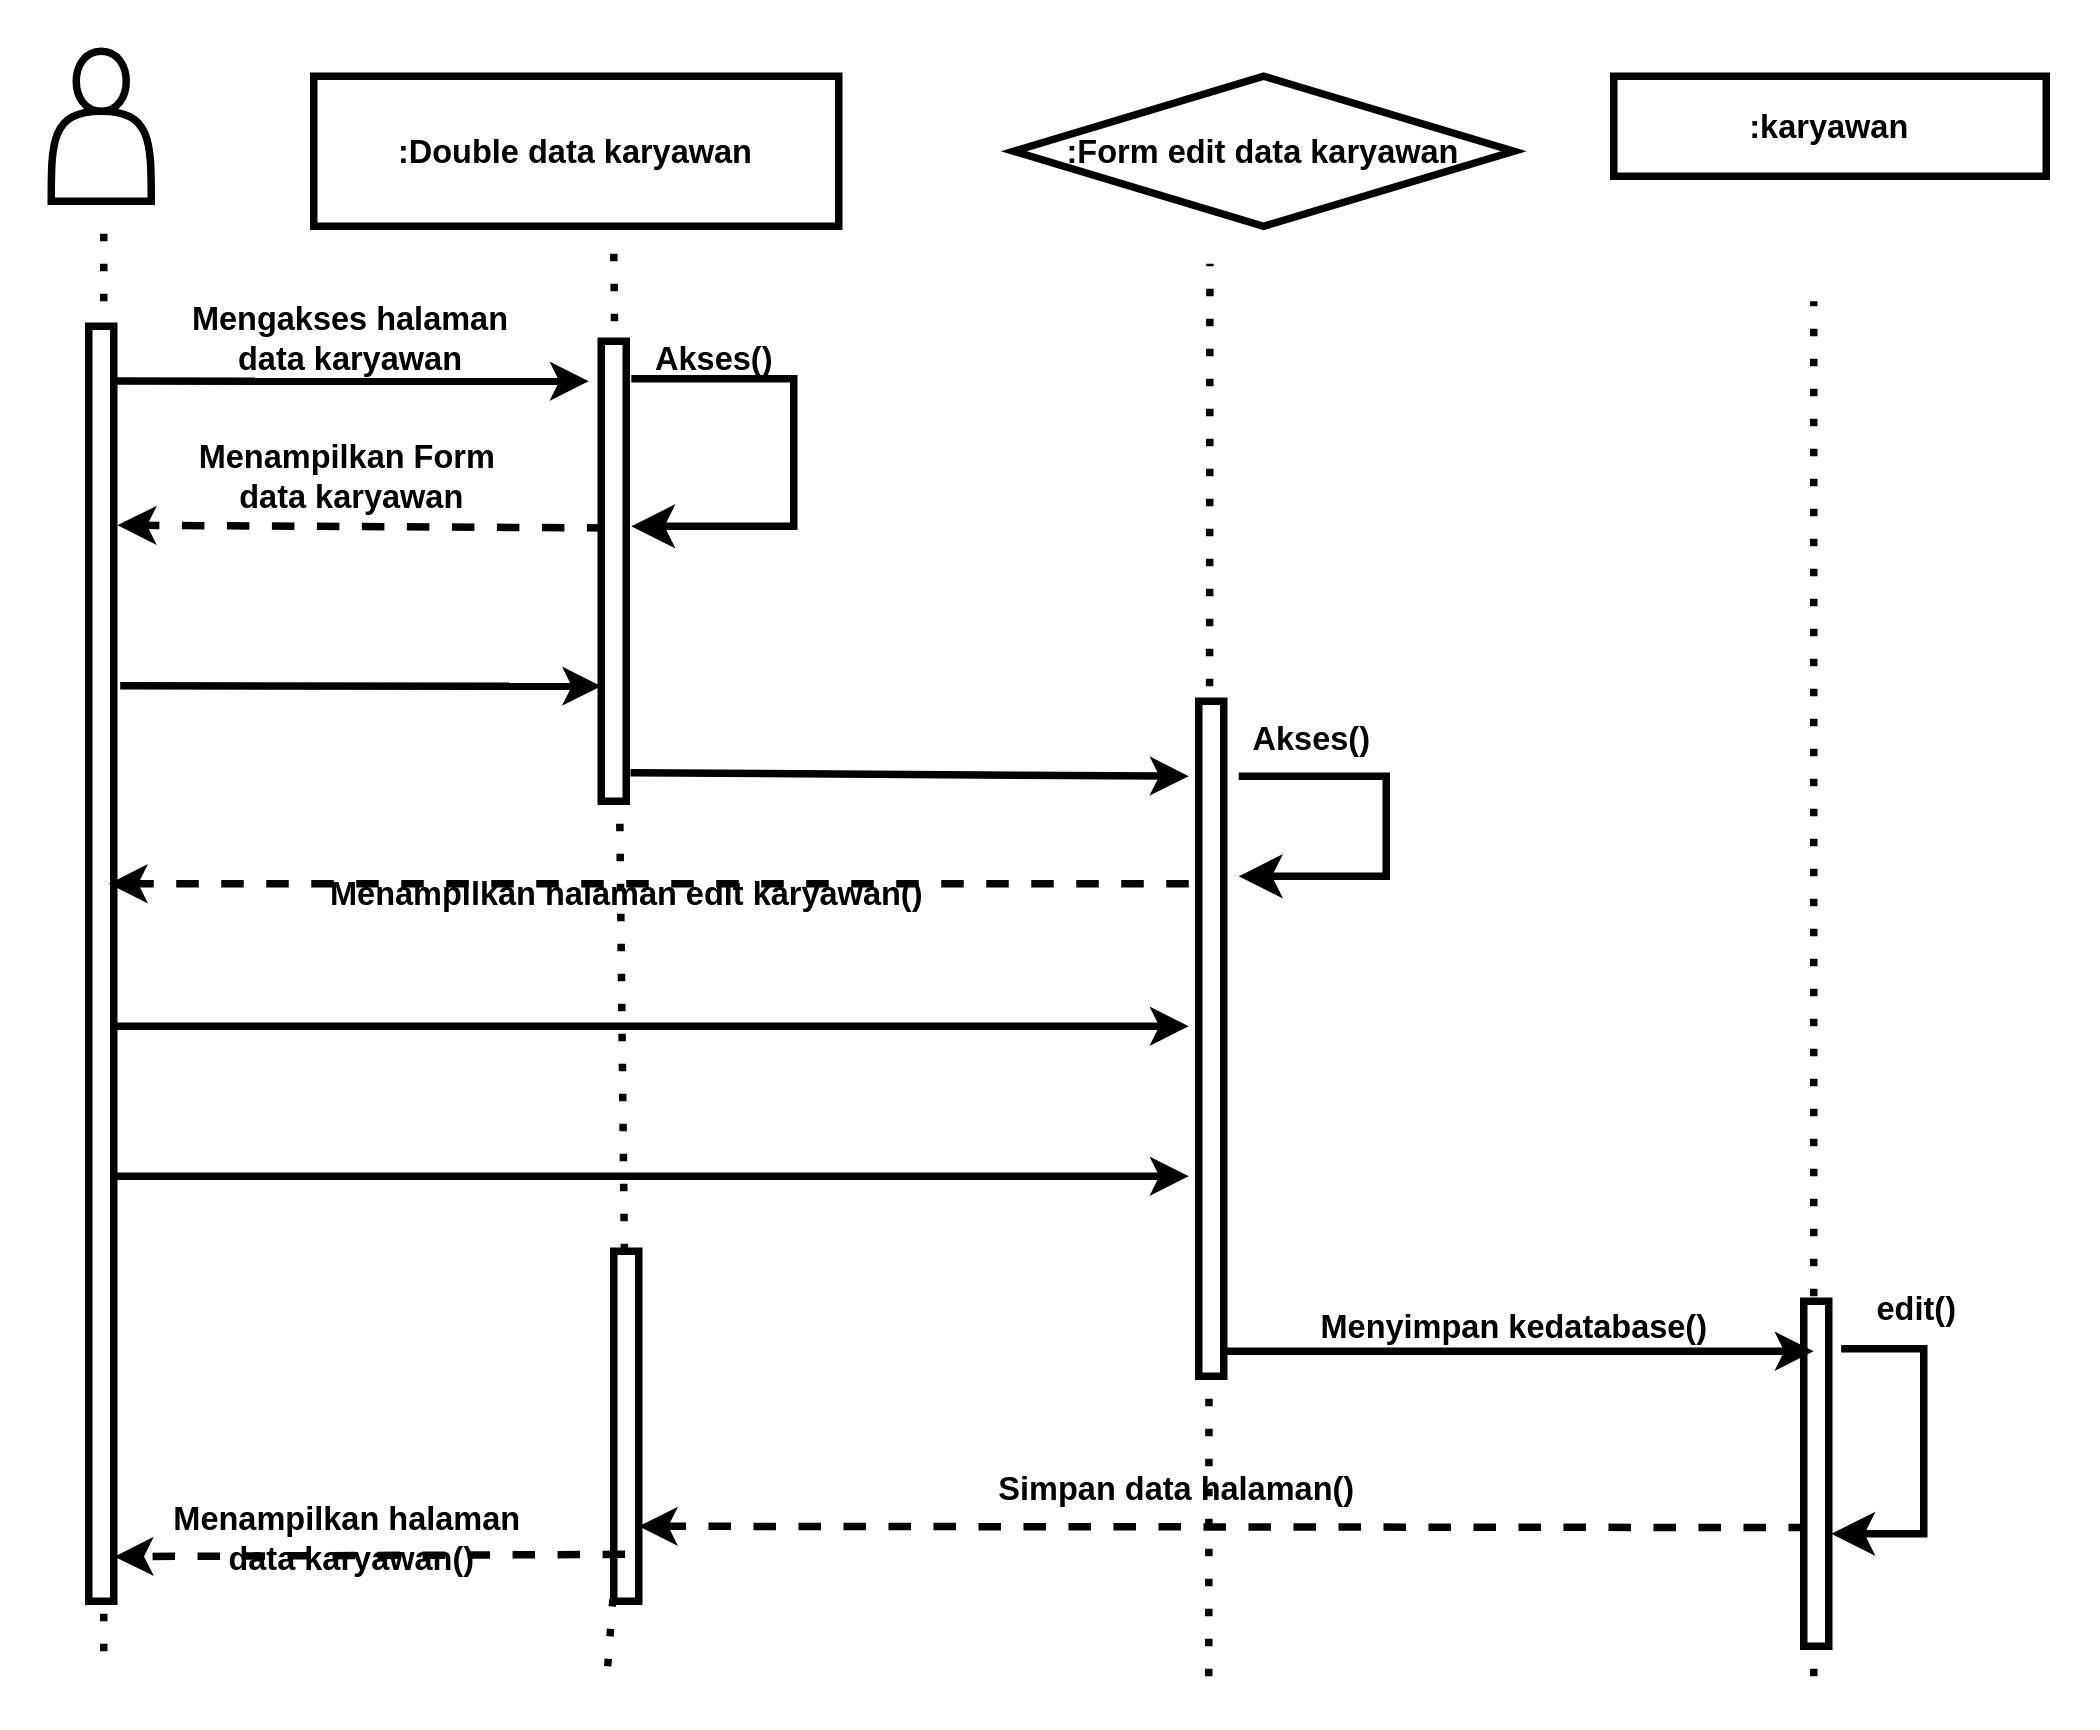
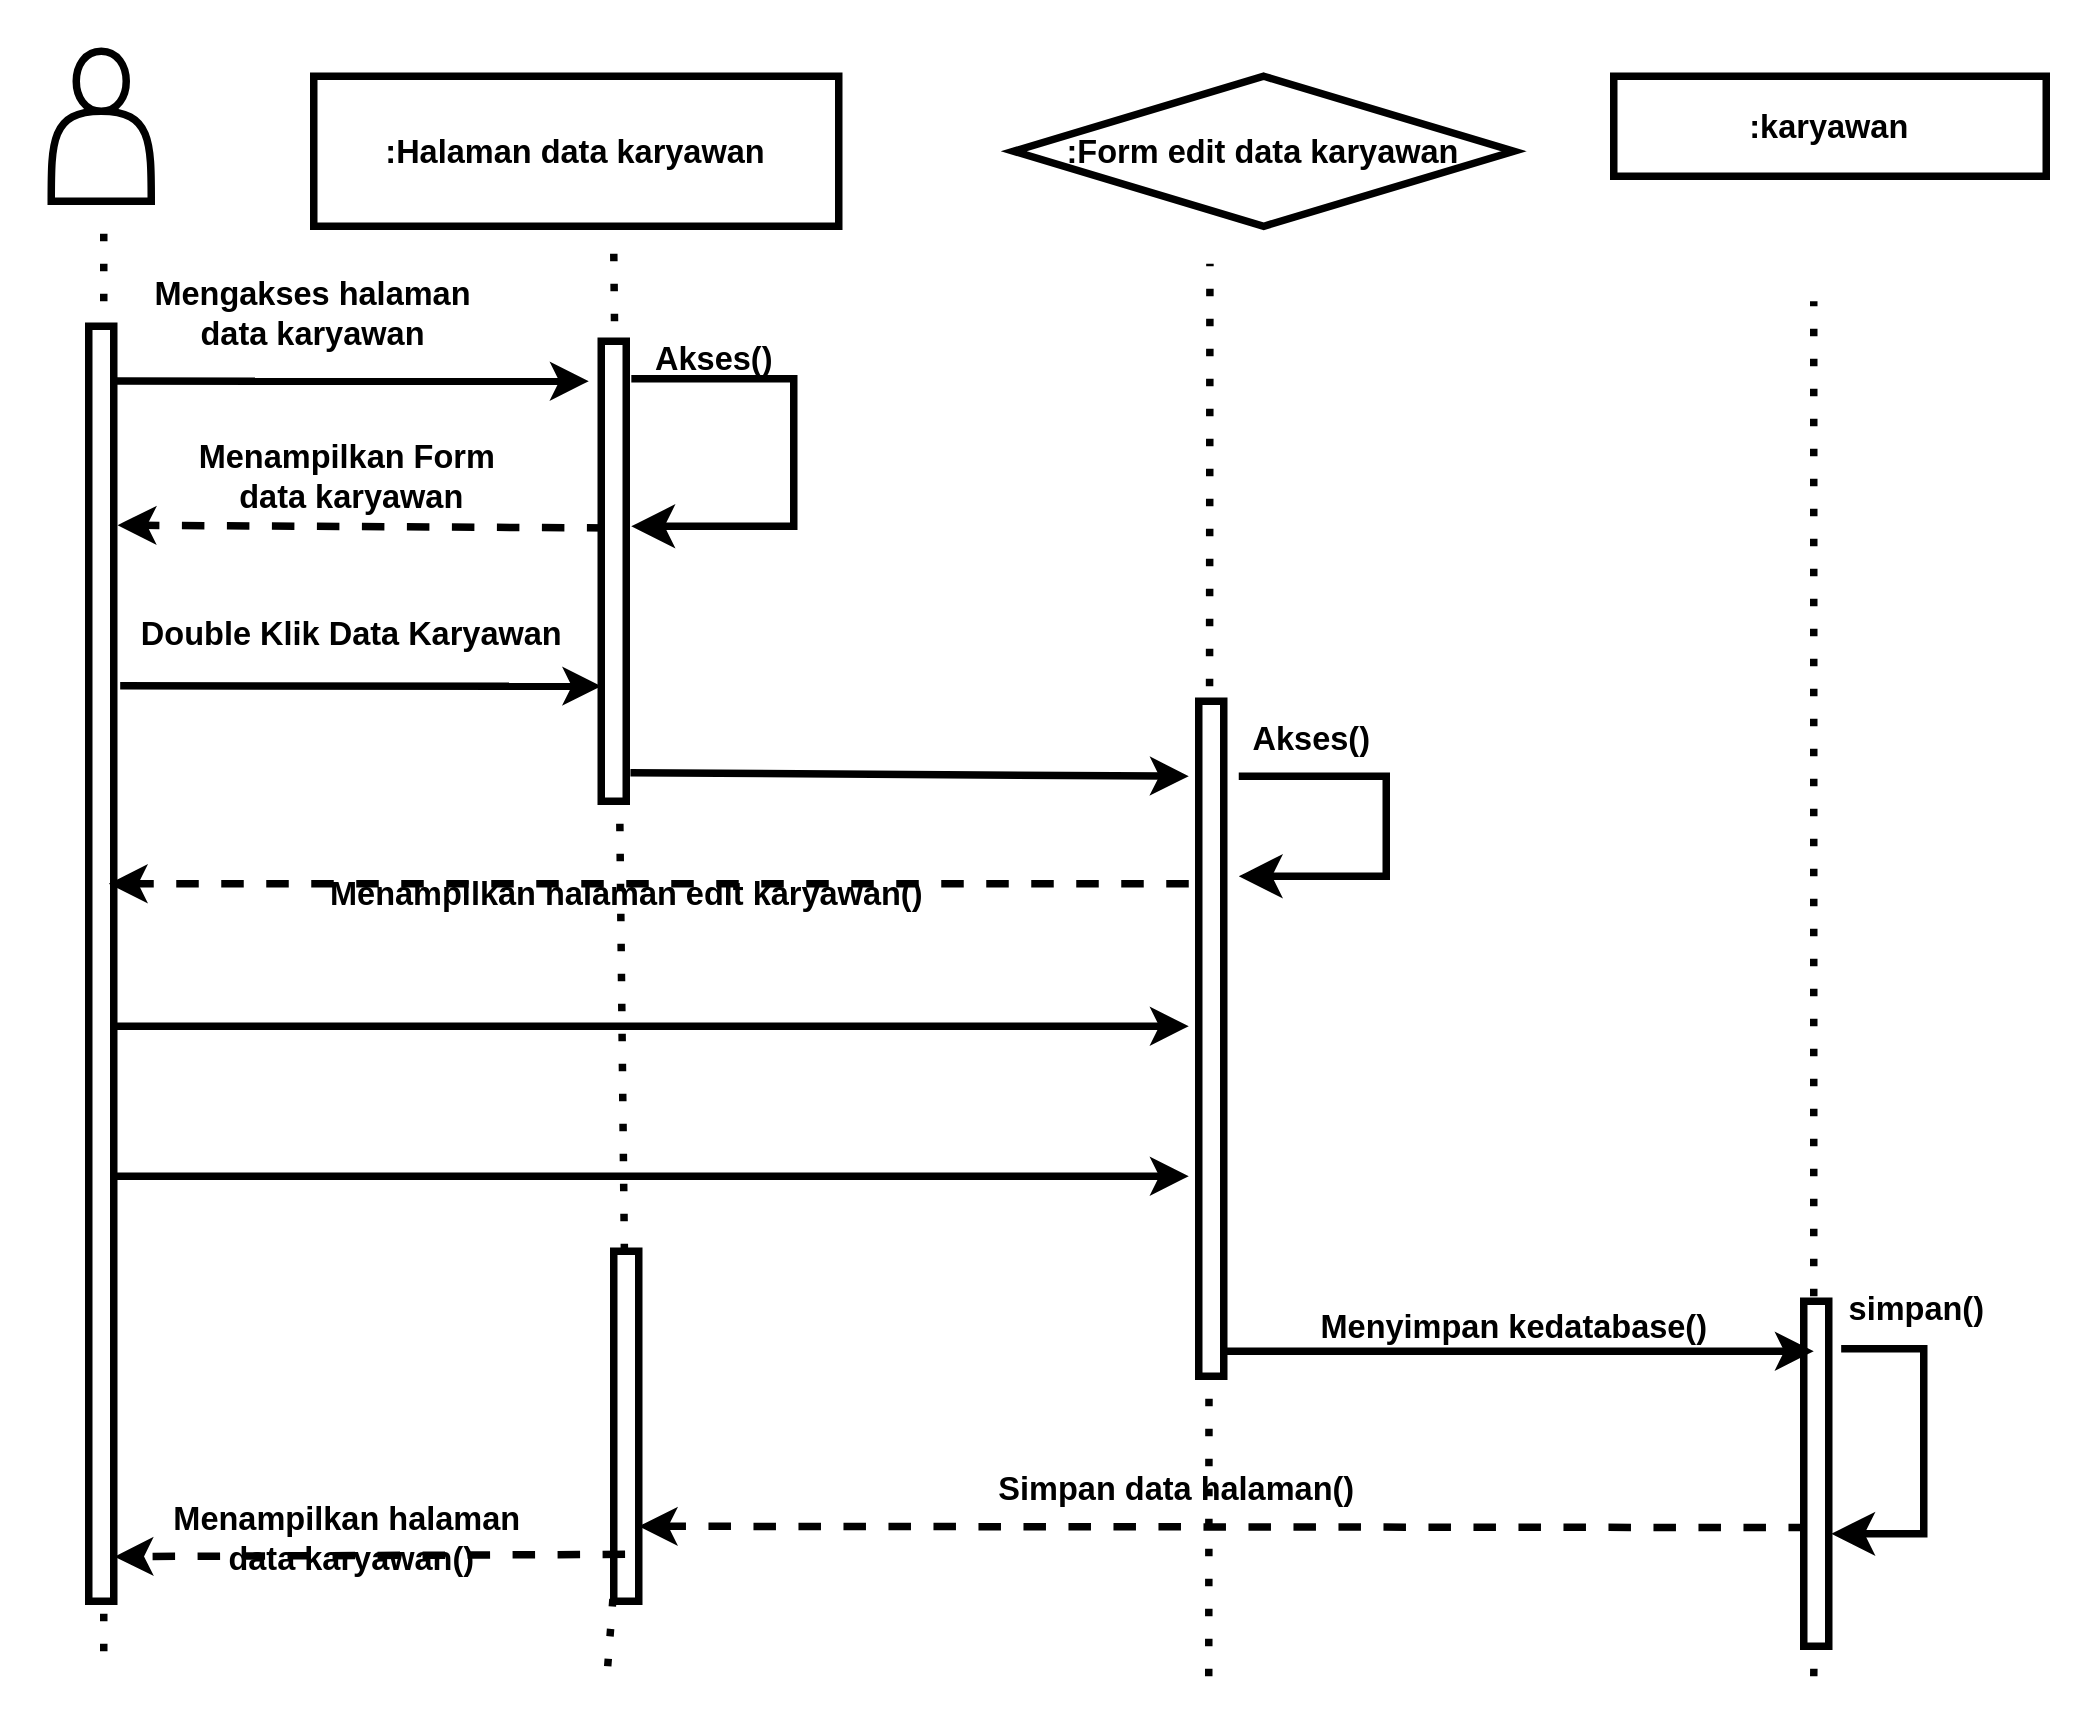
(576, 151) -> (576, 151)
(351, 339) -> (314, 314)
none -> (351, 634)
(1918, 1309) -> (1918, 1309)
